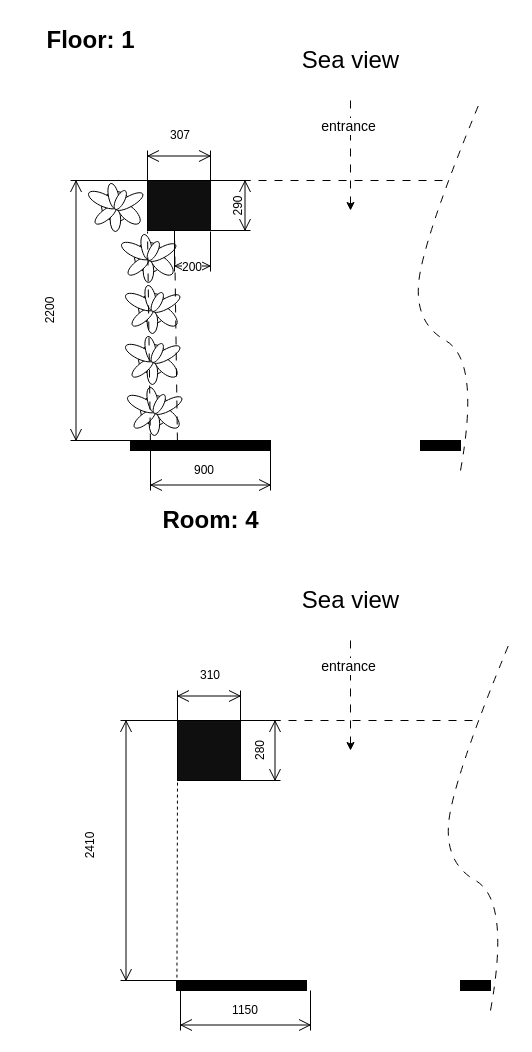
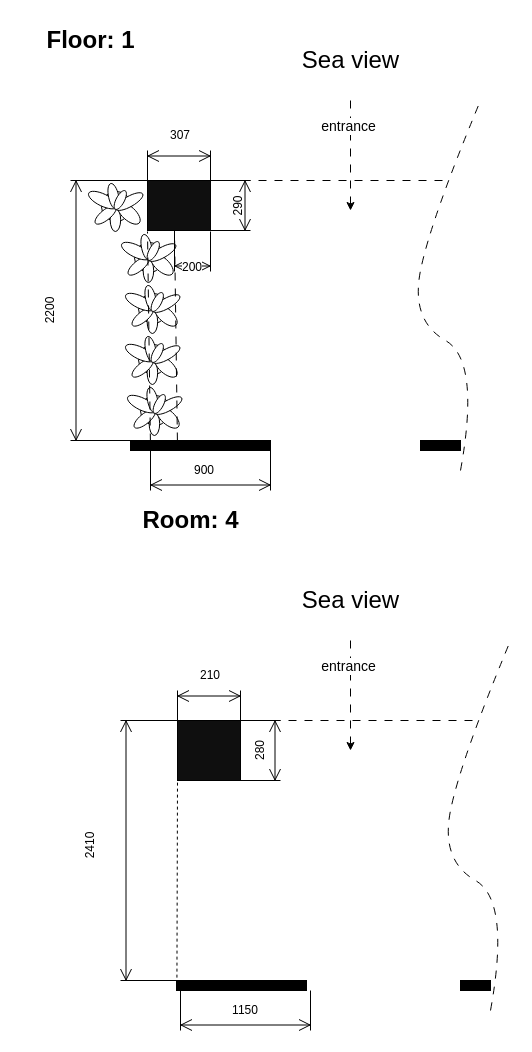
(211, 521) -> (191, 521)
(211, 676) -> (211, 676)
